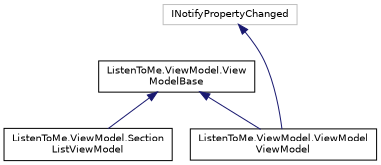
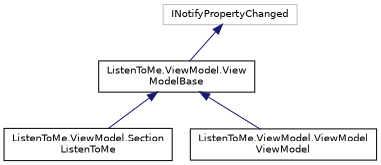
(271, 78) -> (202, 47)
(88, 144) -> (88, 144)
